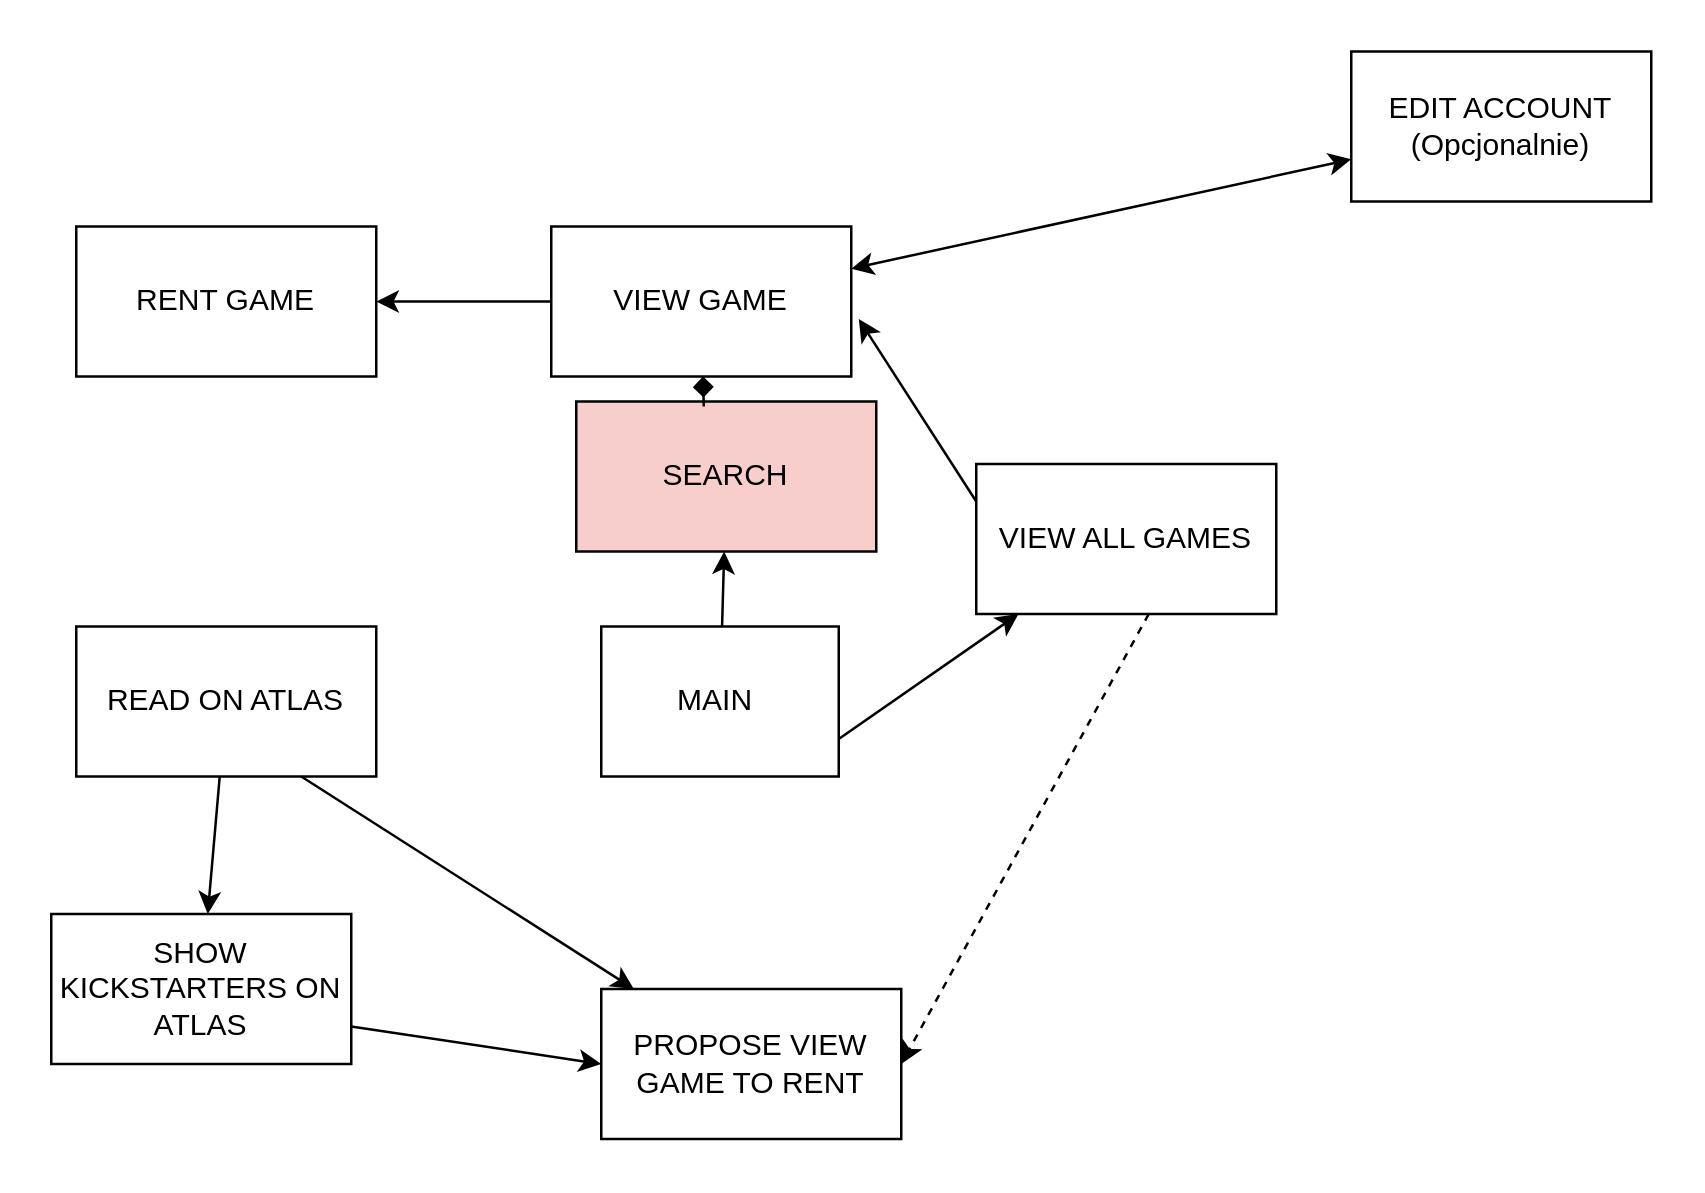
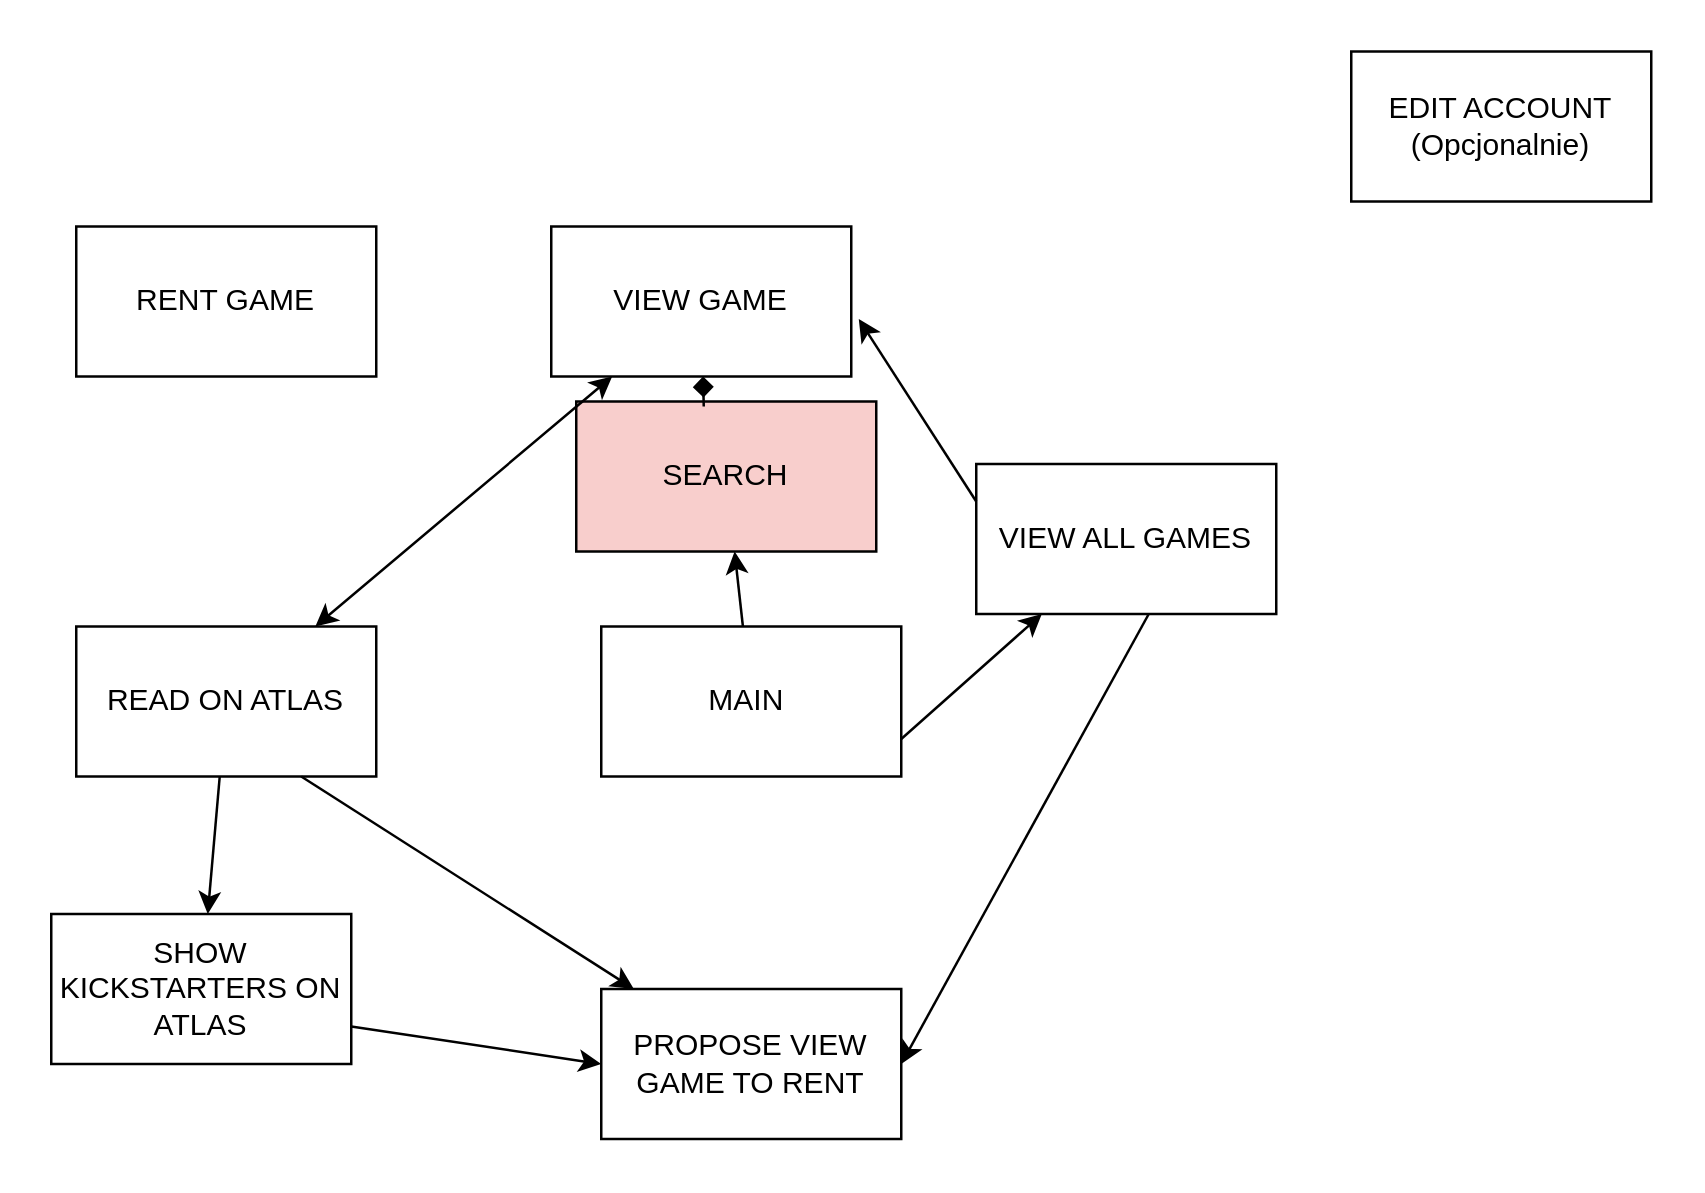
(1101, 214) -> (464, 501)
(472, 301) -> none
(720, 701) -> (751, 701)
(1028, 833) -> (1028, 833)
